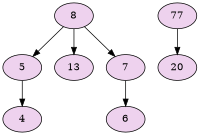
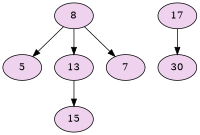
(177, 16) -> (177, 16)
(177, 67) -> (177, 67)
(22, 119) -> none
none -> (74, 119)
(126, 119) -> none
